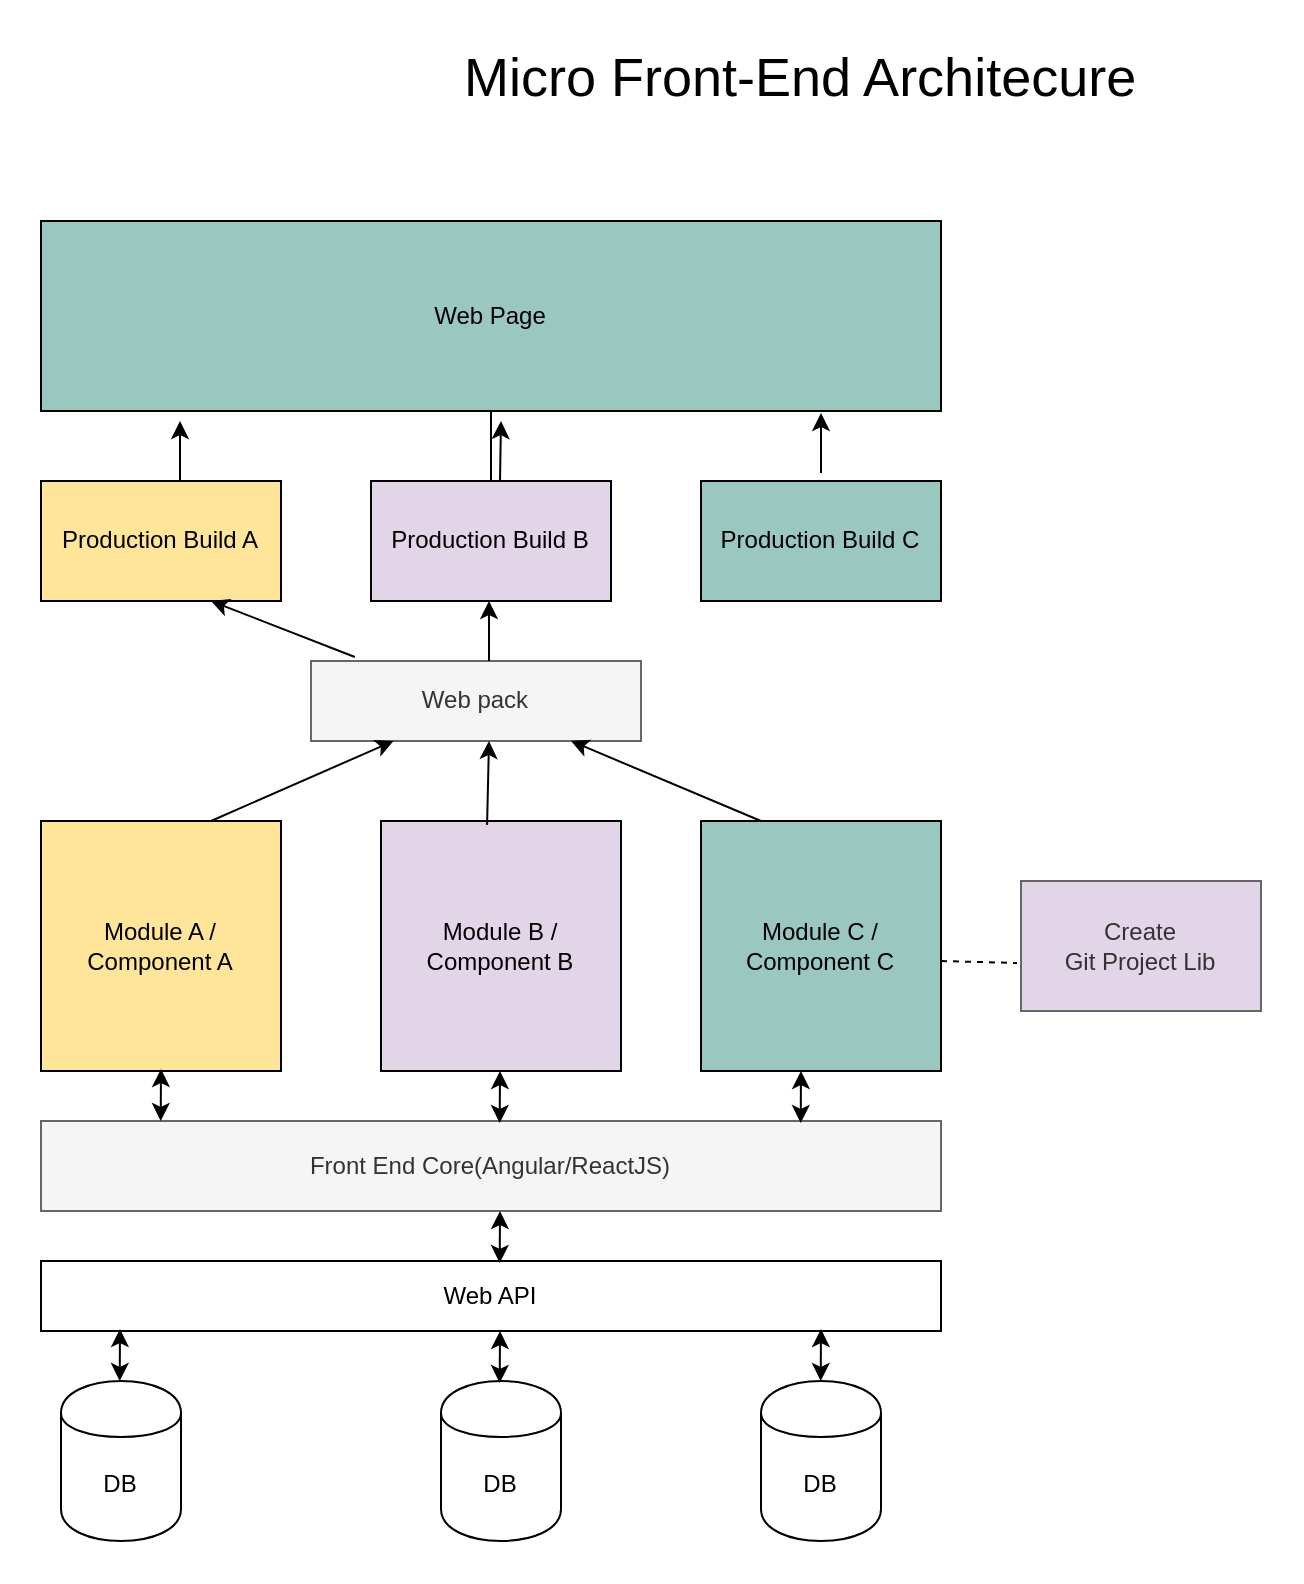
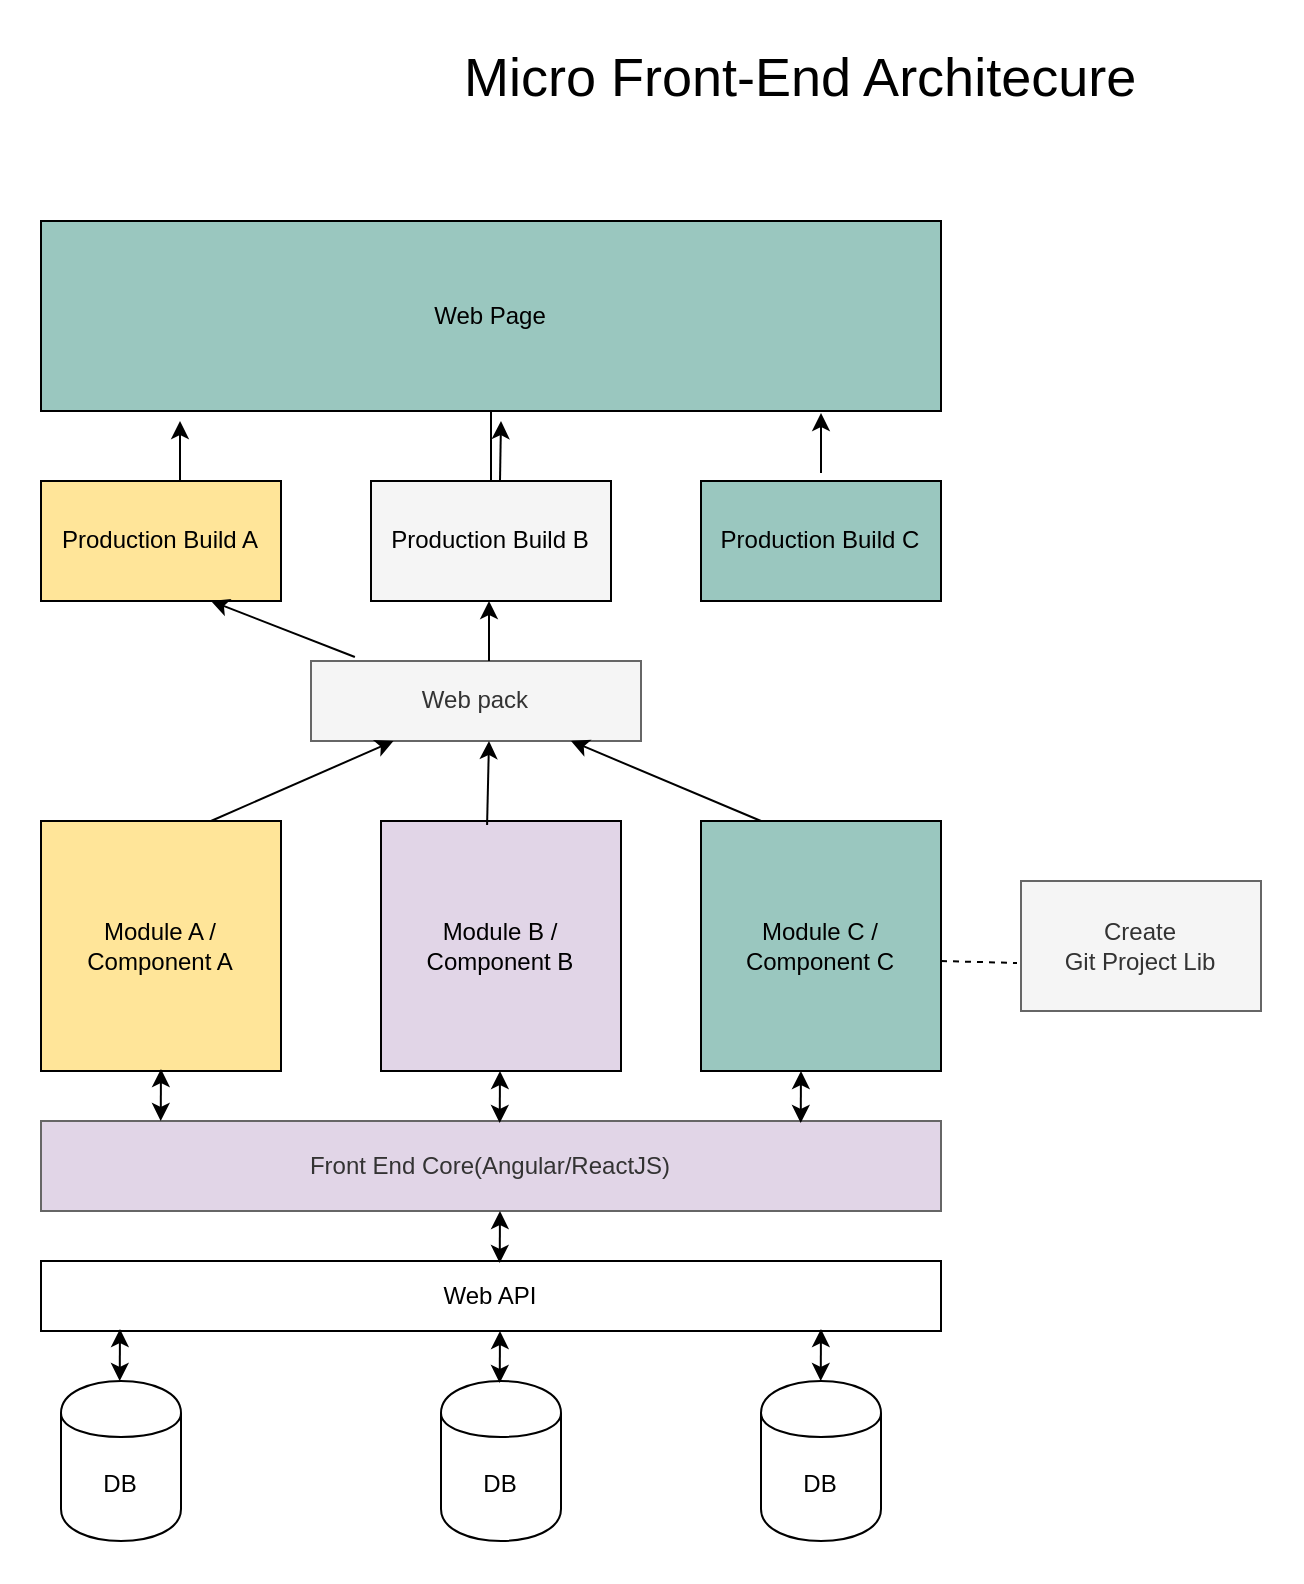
(491, 541) -> (491, 541)
(1141, 946) -> (1141, 946)
(491, 1166) -> (491, 1166)
